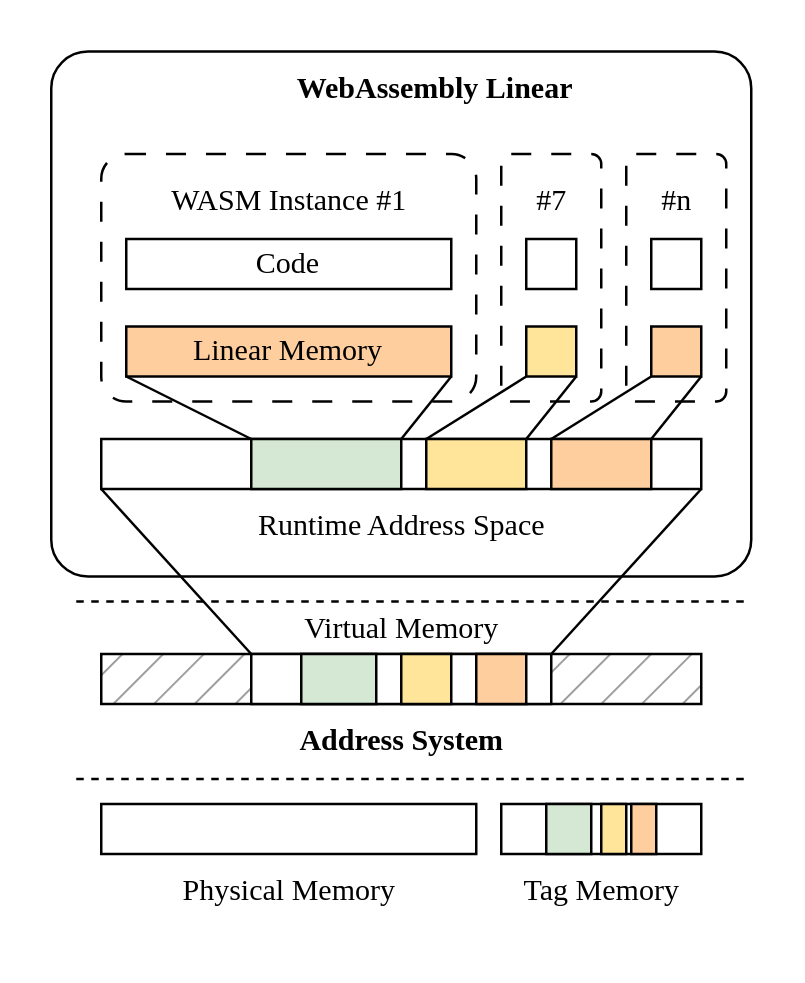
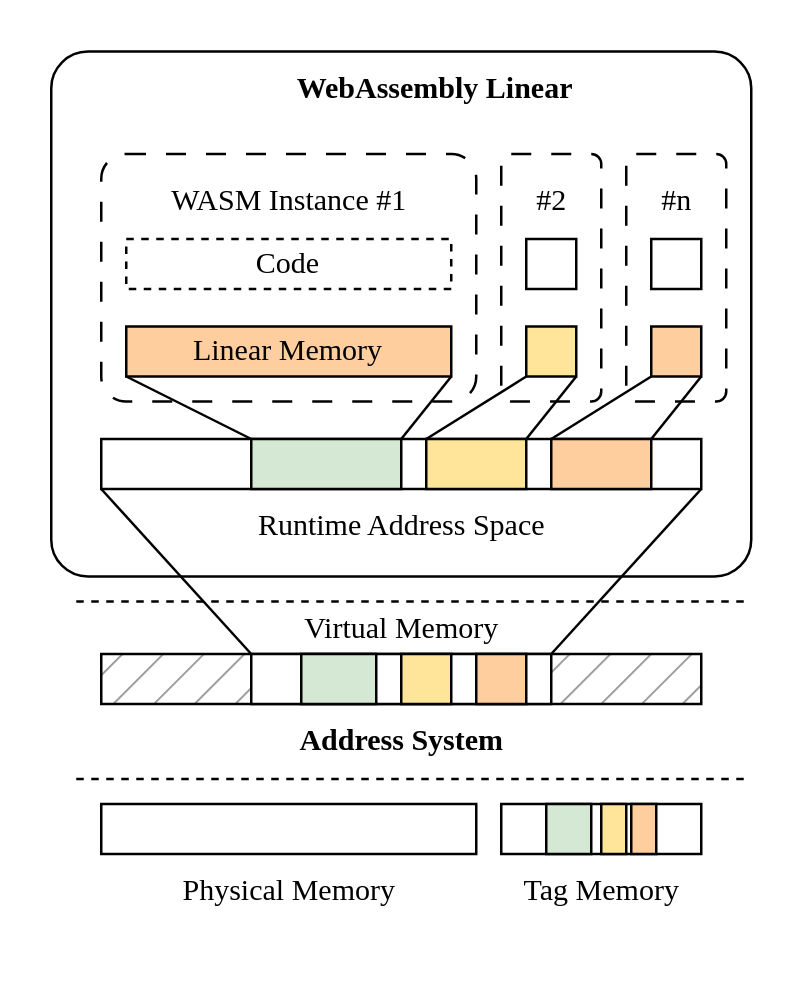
(553, 201) -> (553, 201)
(289, 264) -> (289, 264)
